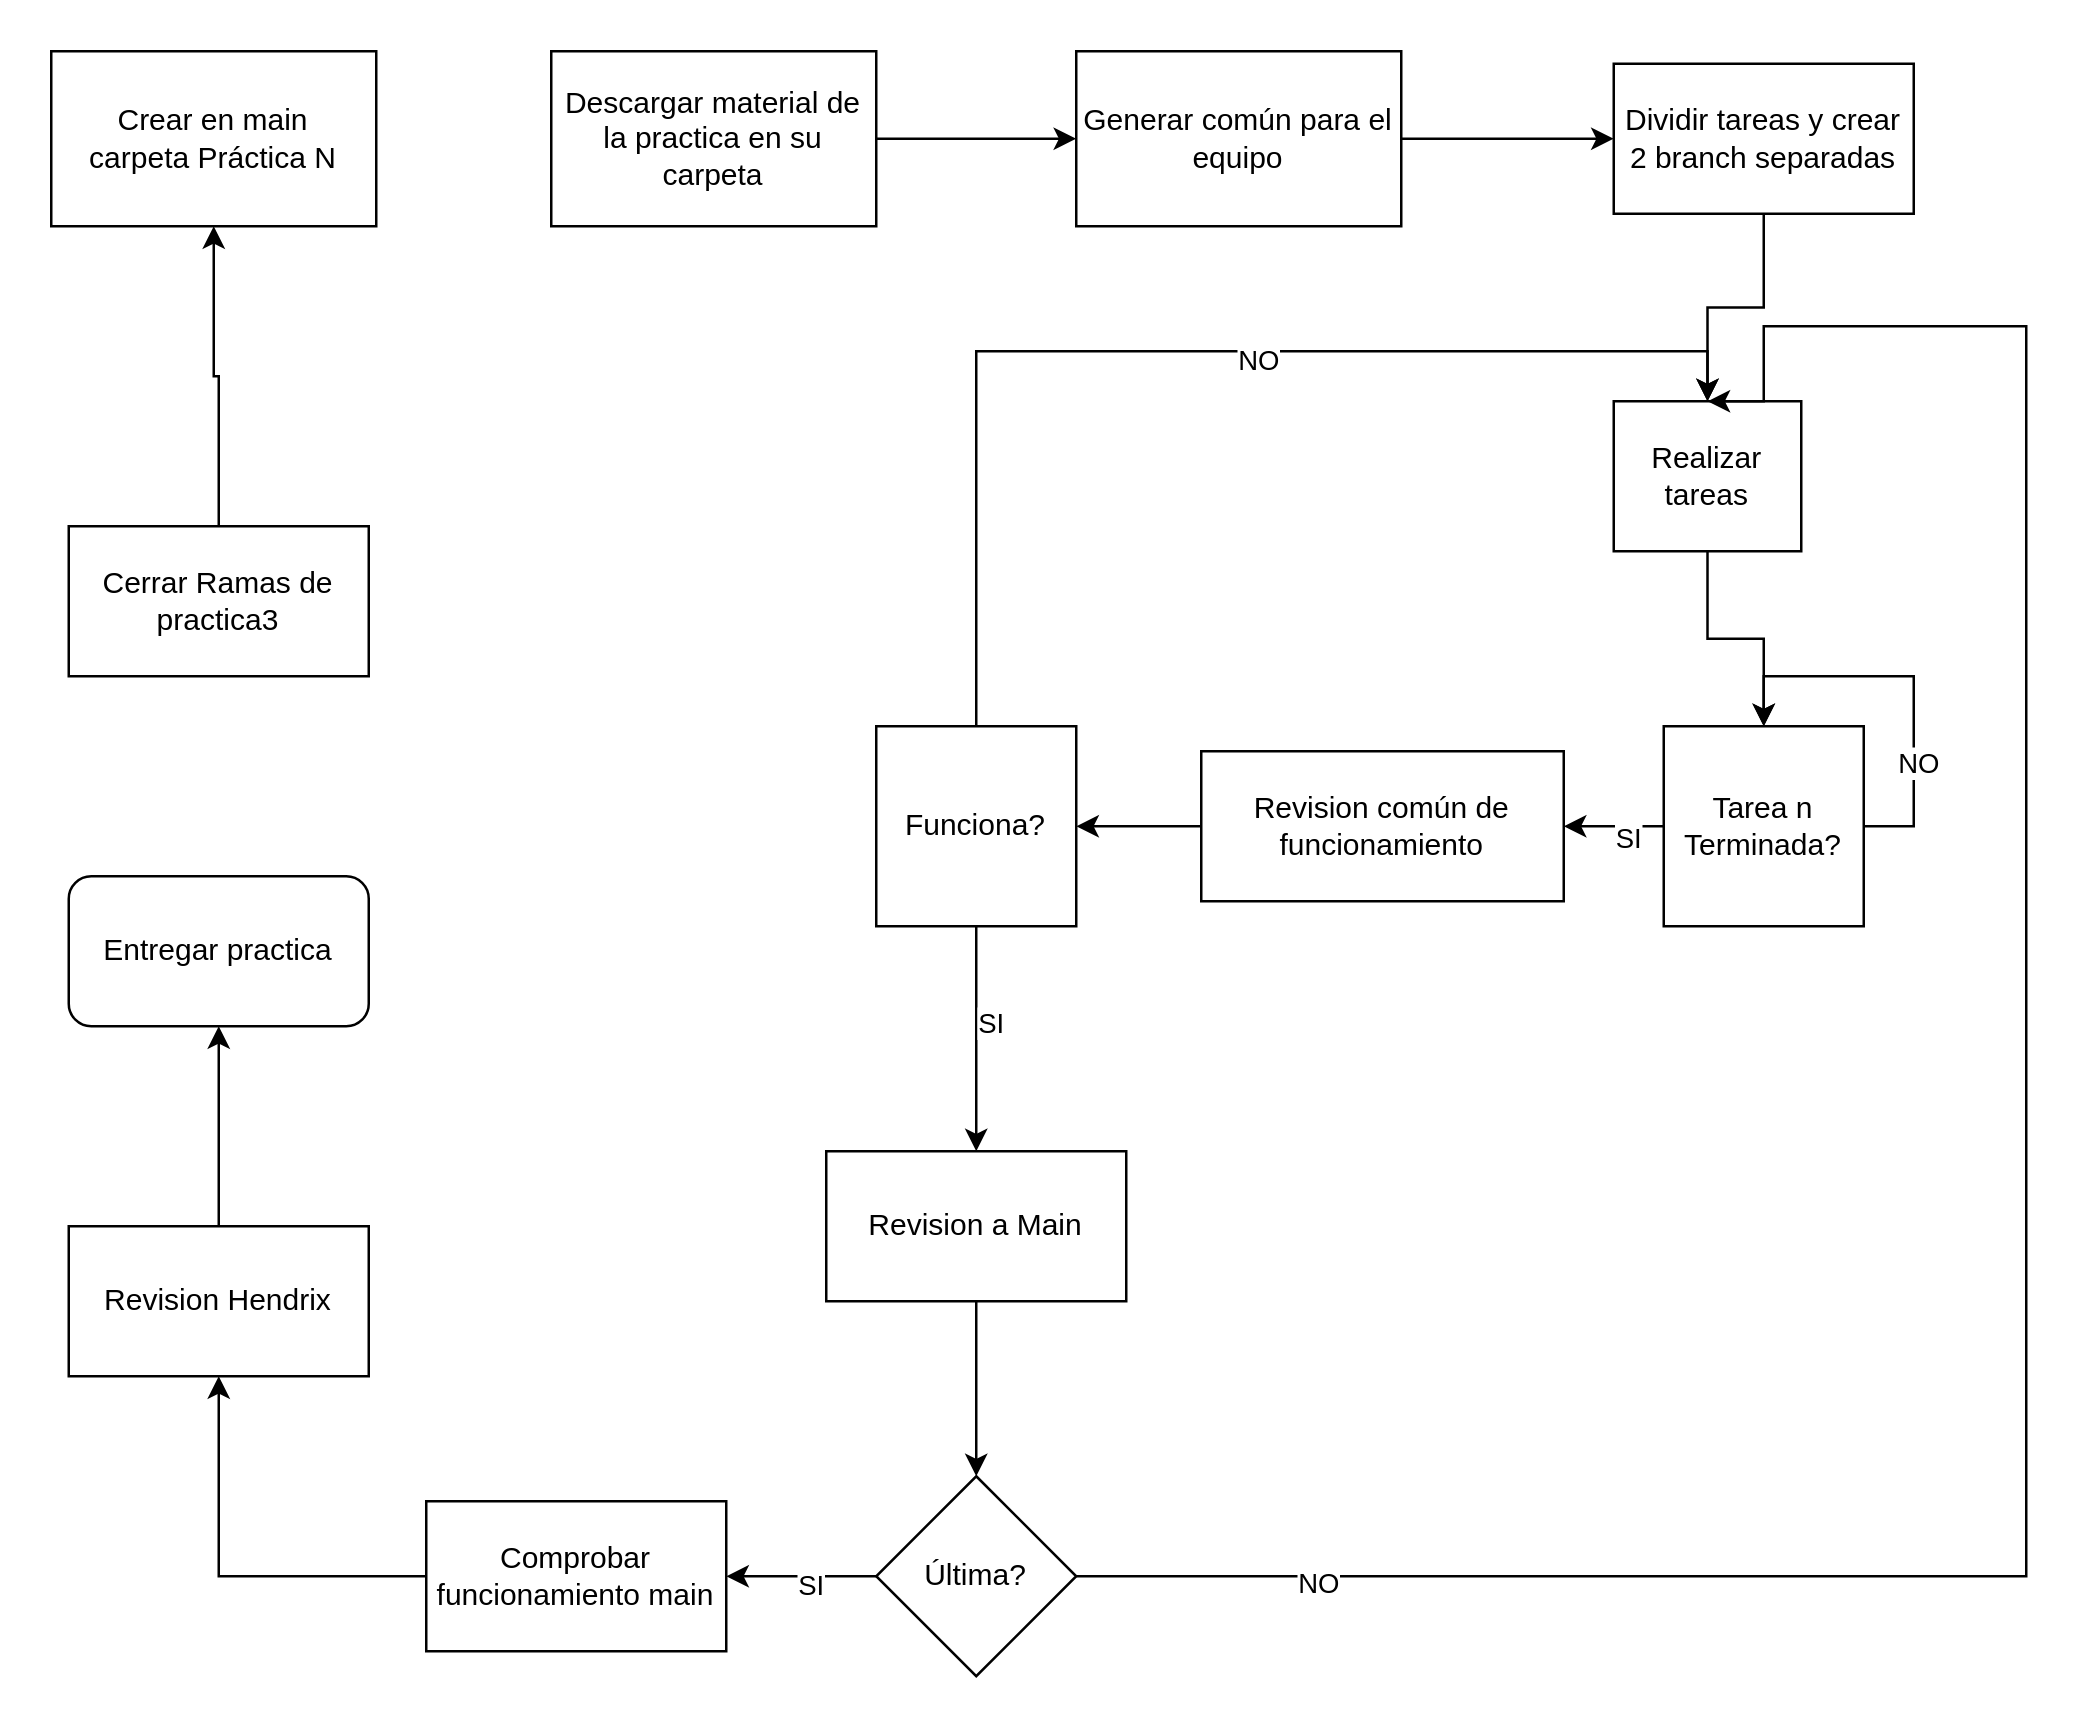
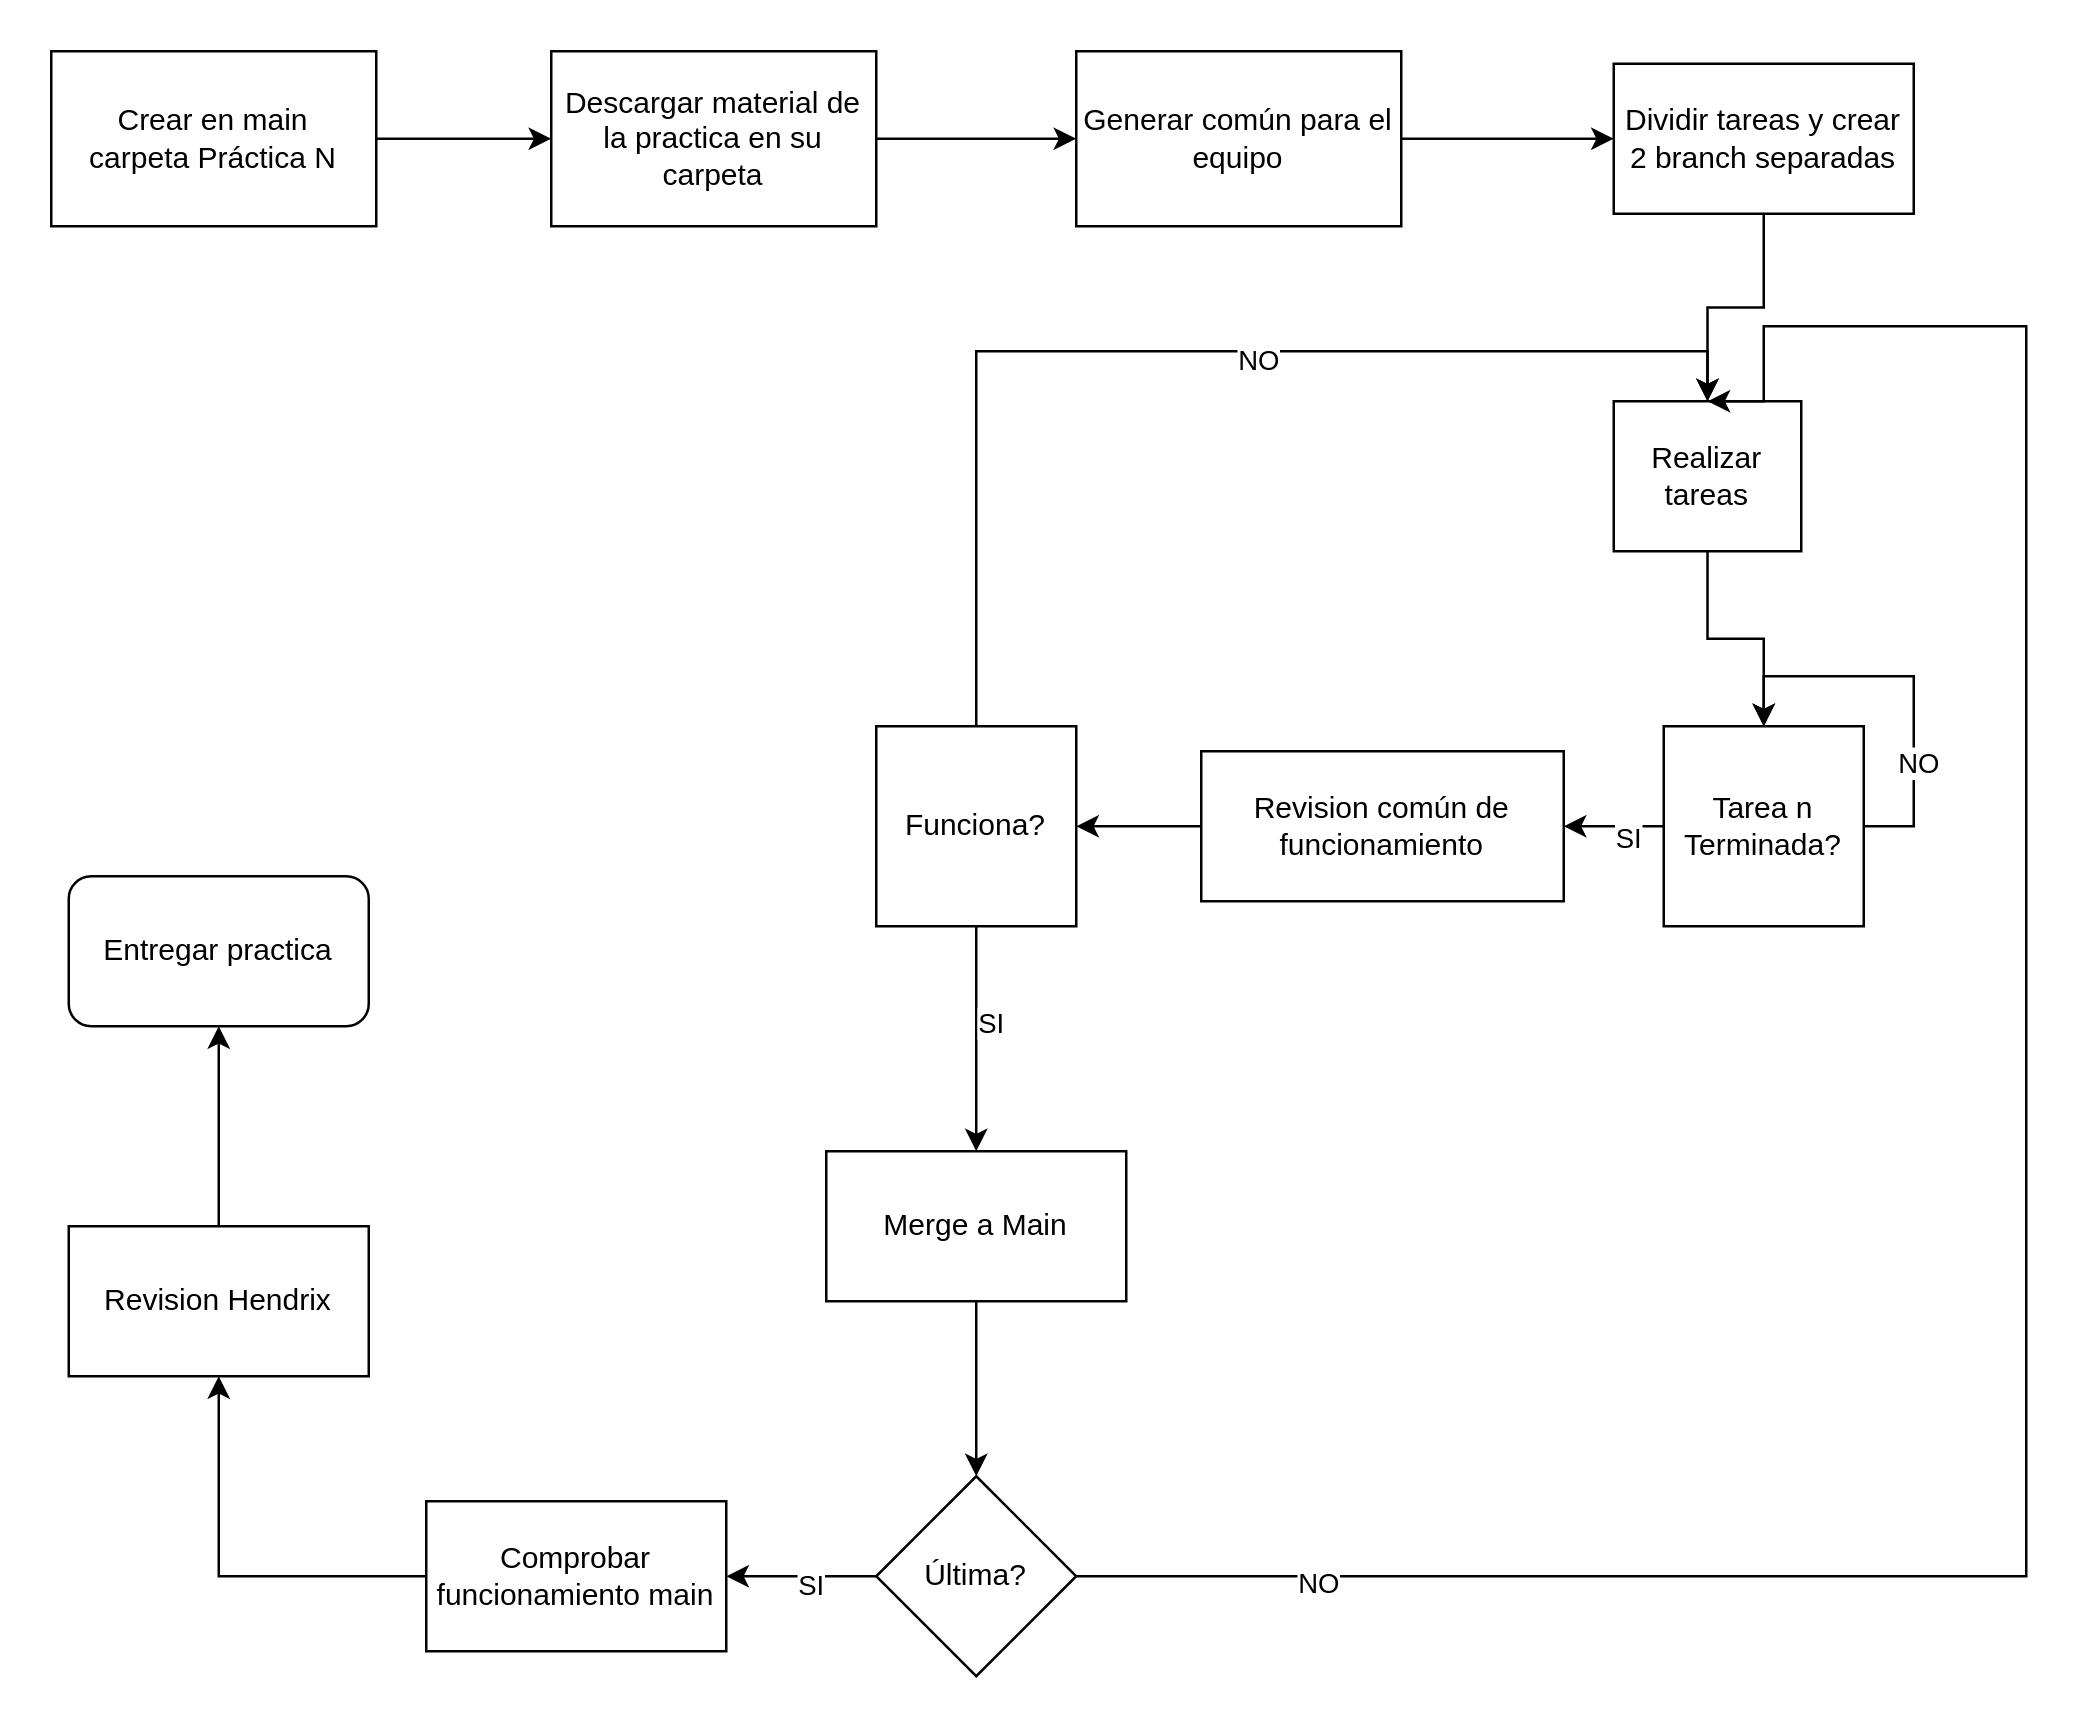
none -> (455, 139)
(219, 382) -> none
(219, 601) -> none
(976, 1226) -> (976, 1226)
